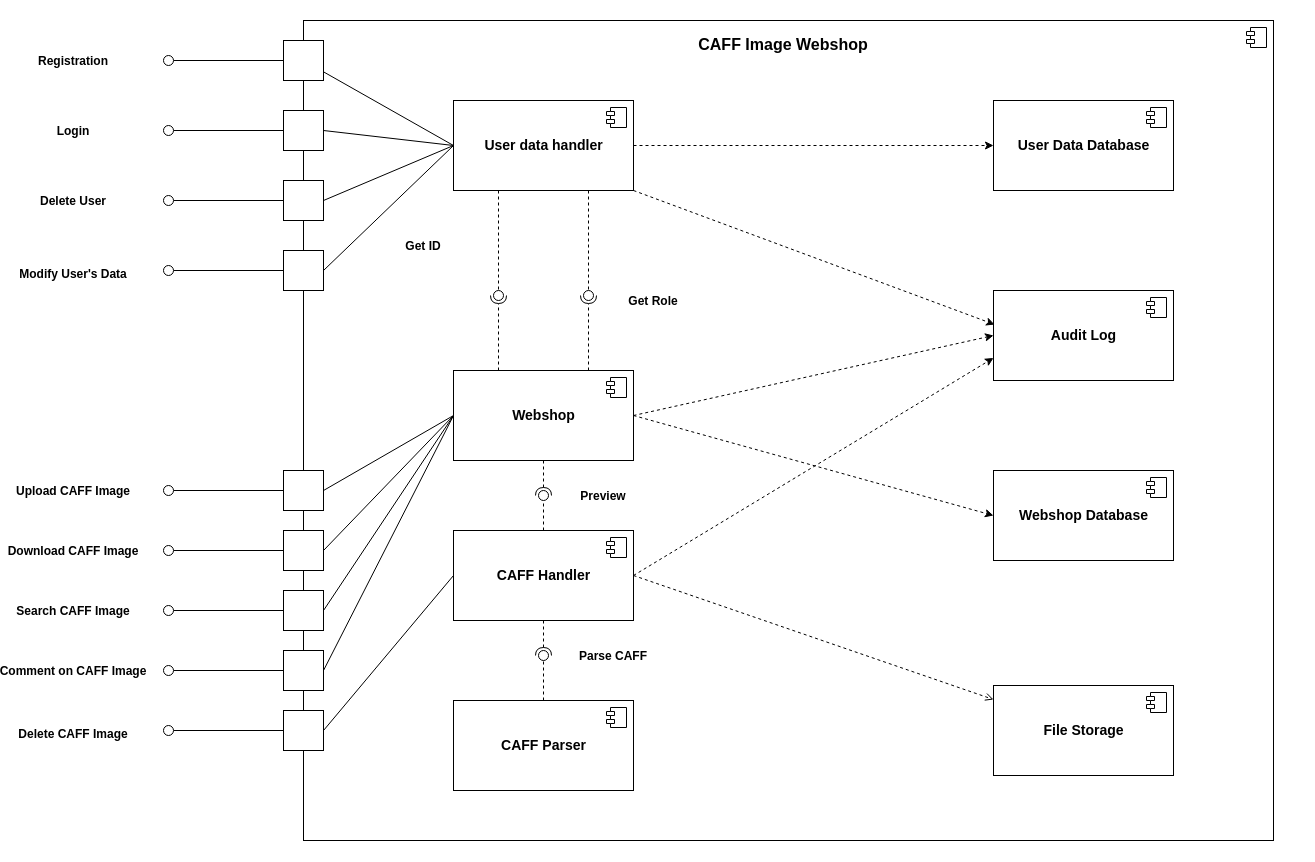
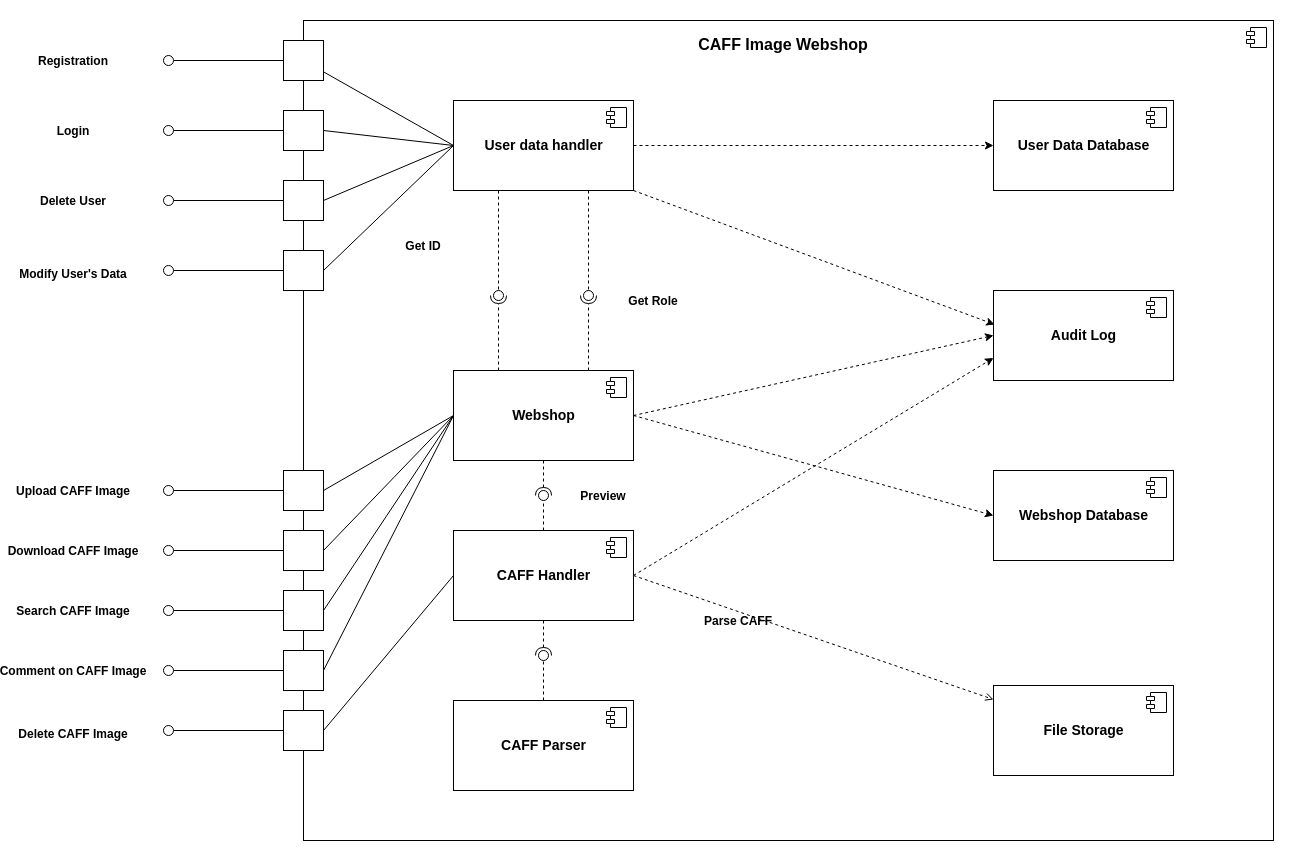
(614, 656) -> (739, 621)
